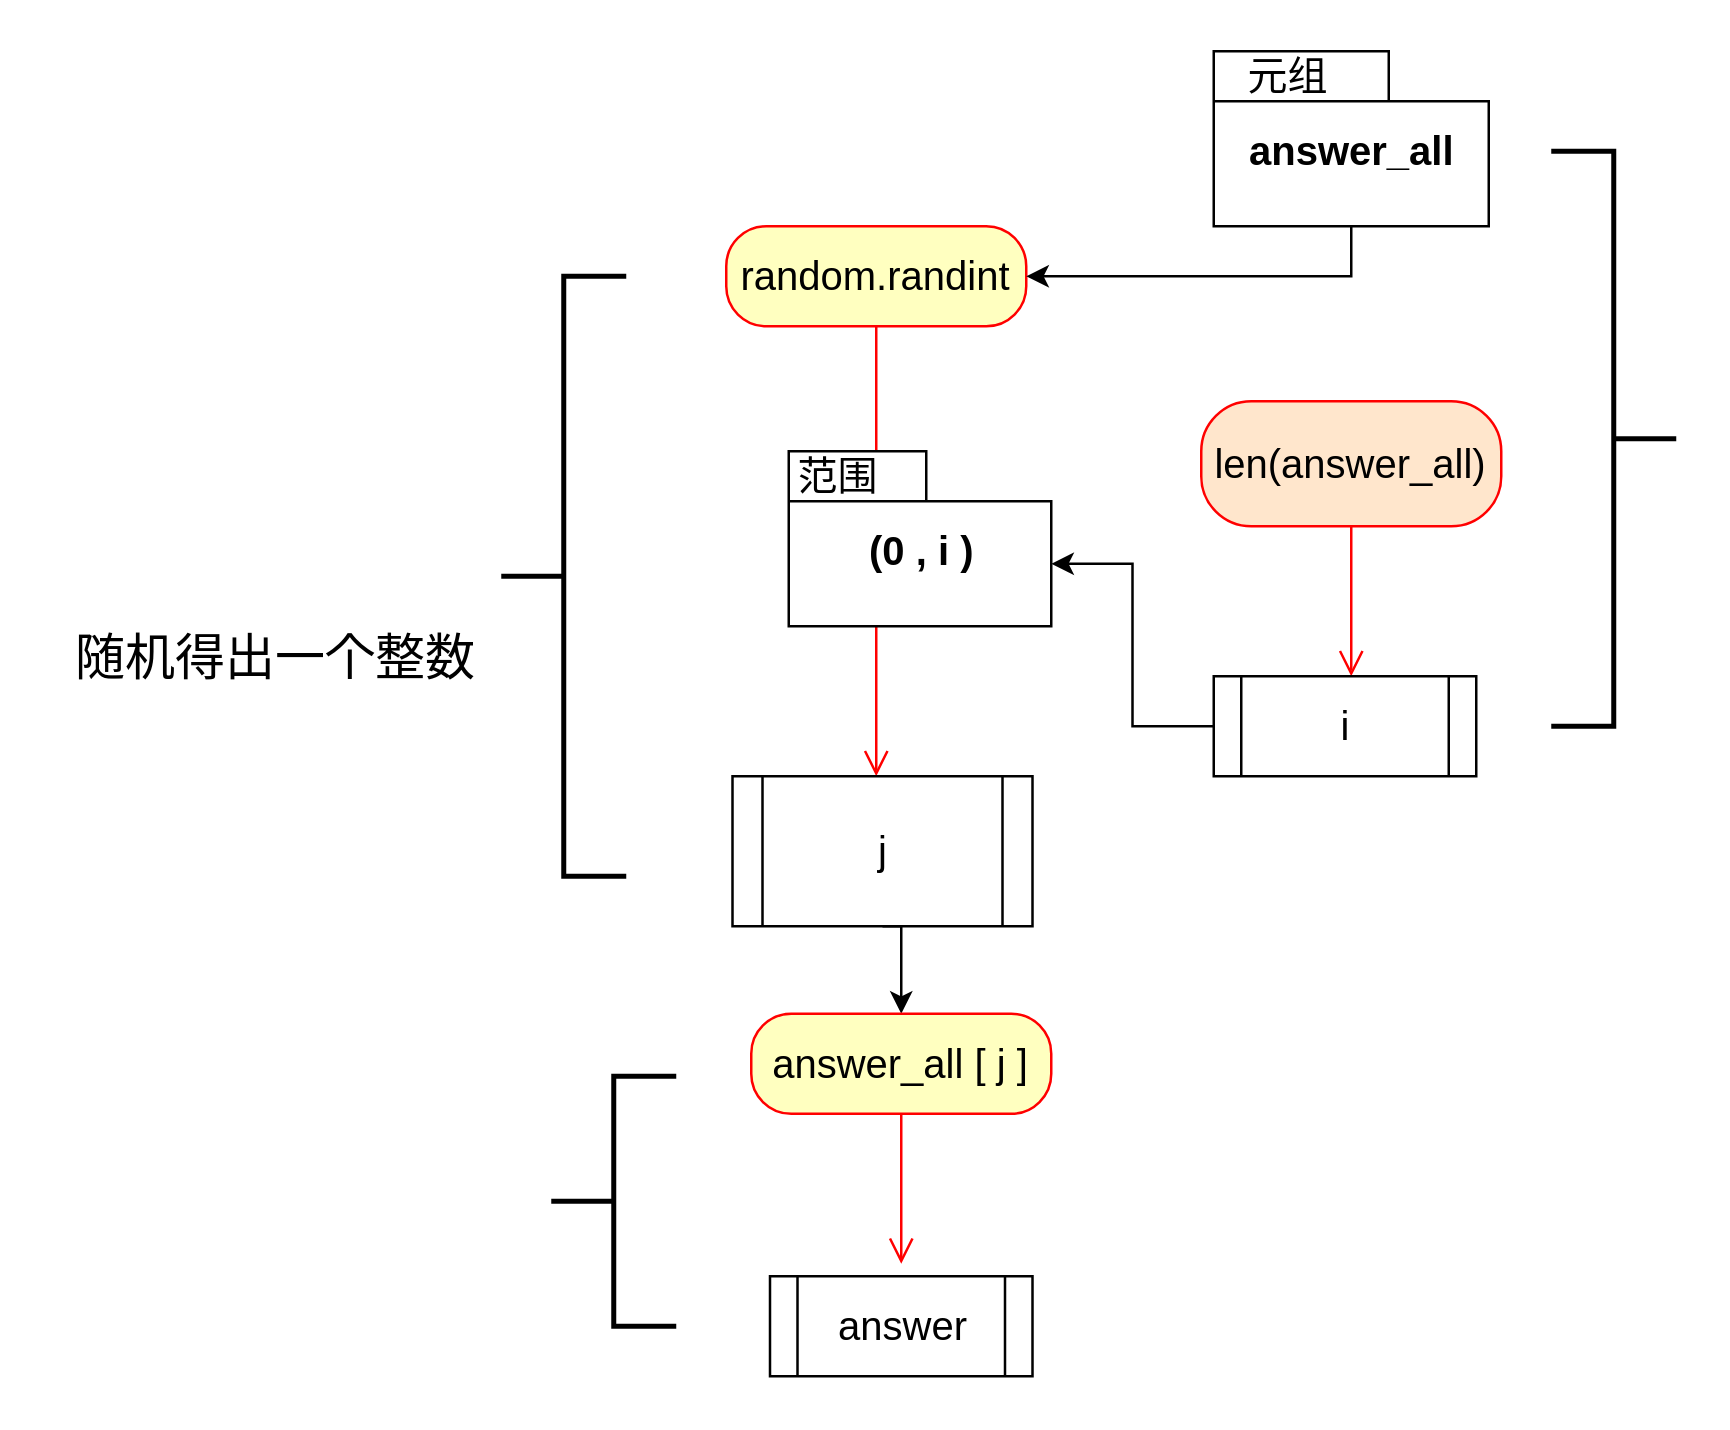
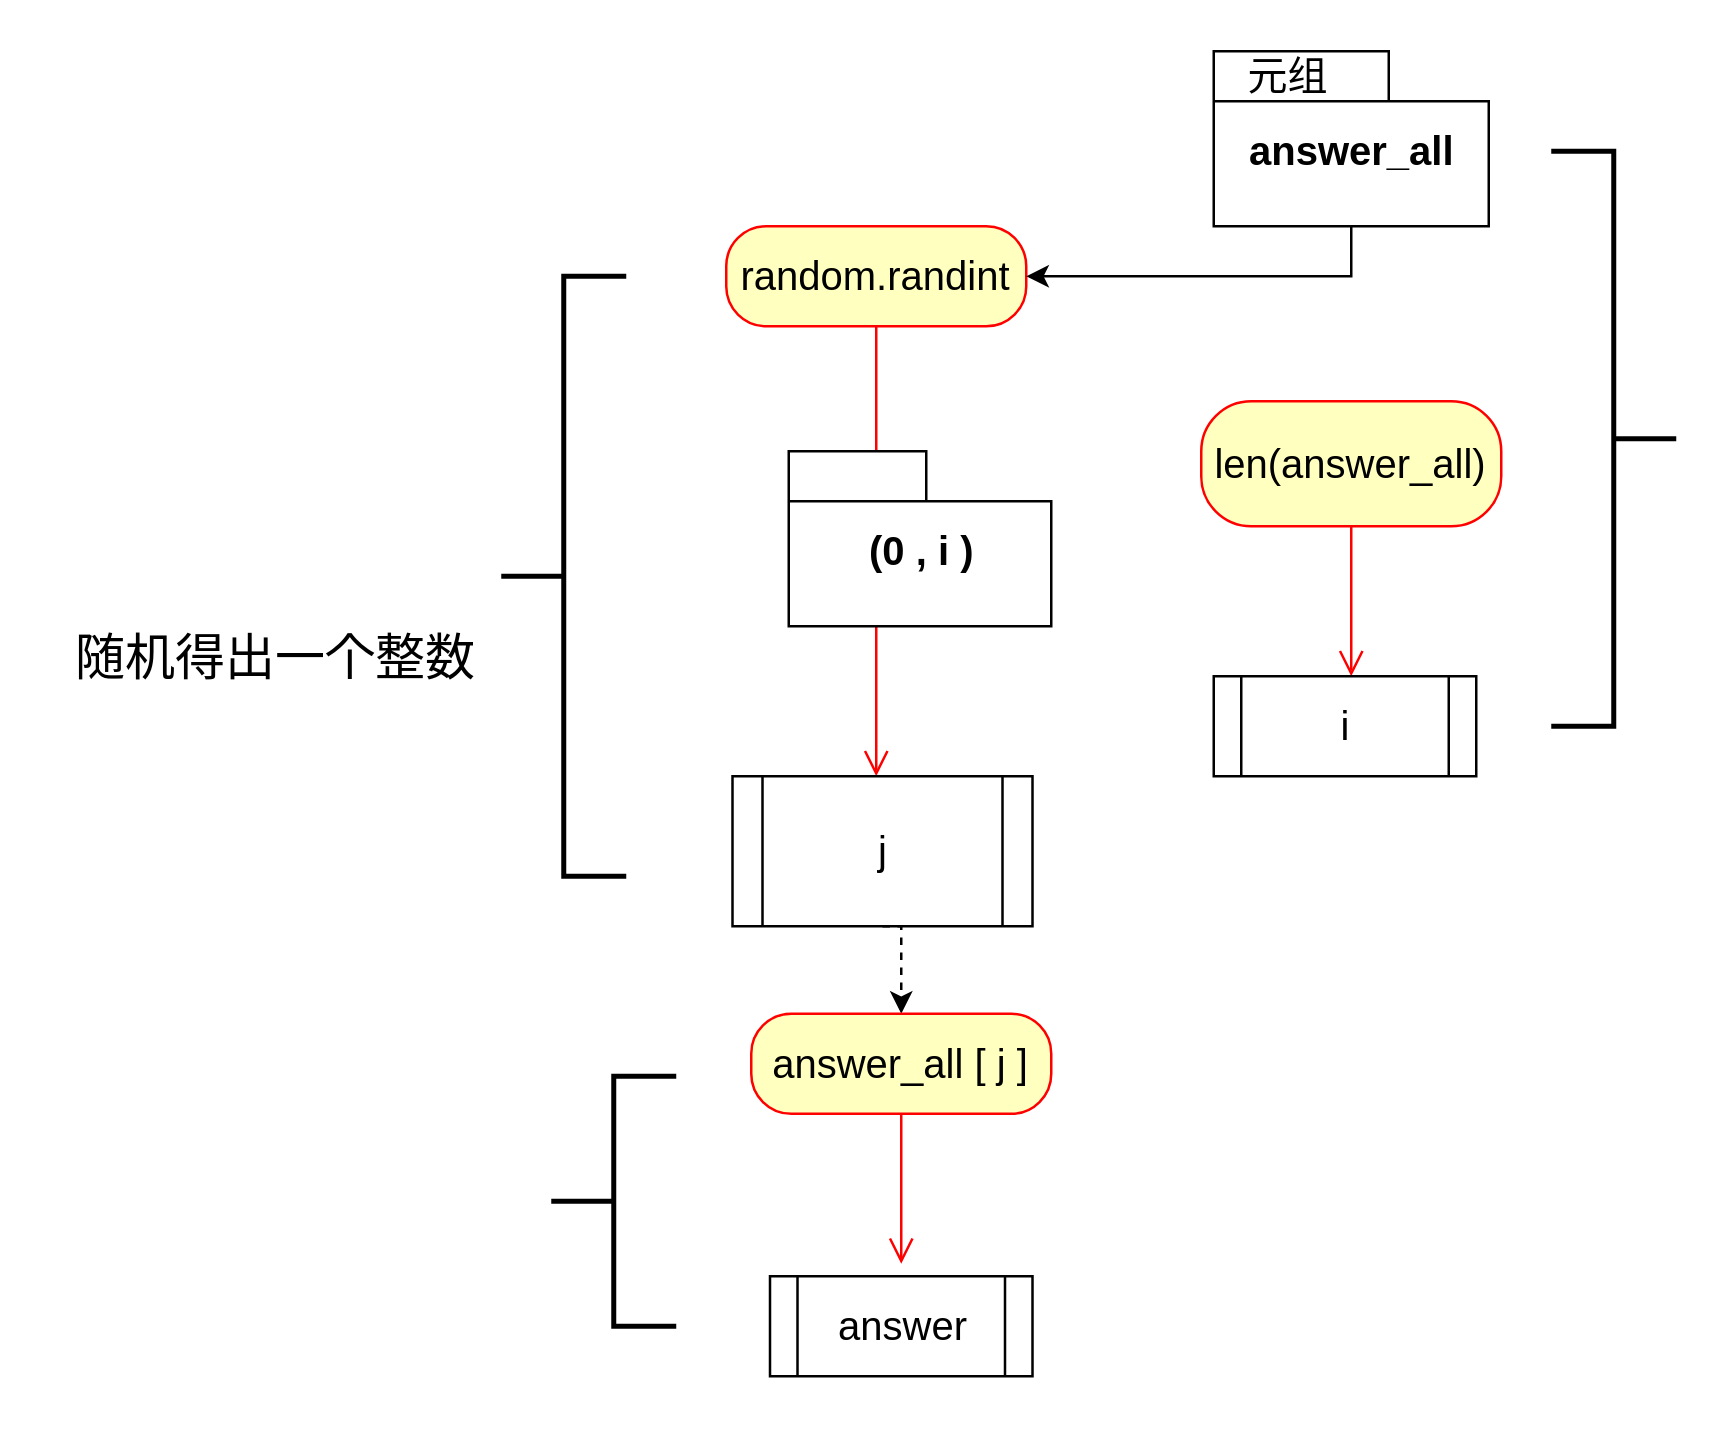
(1351, 464) -> (1351, 464)
(839, 476) -> none
(1133, 653) -> none
(901, 963) -> (901, 963)
